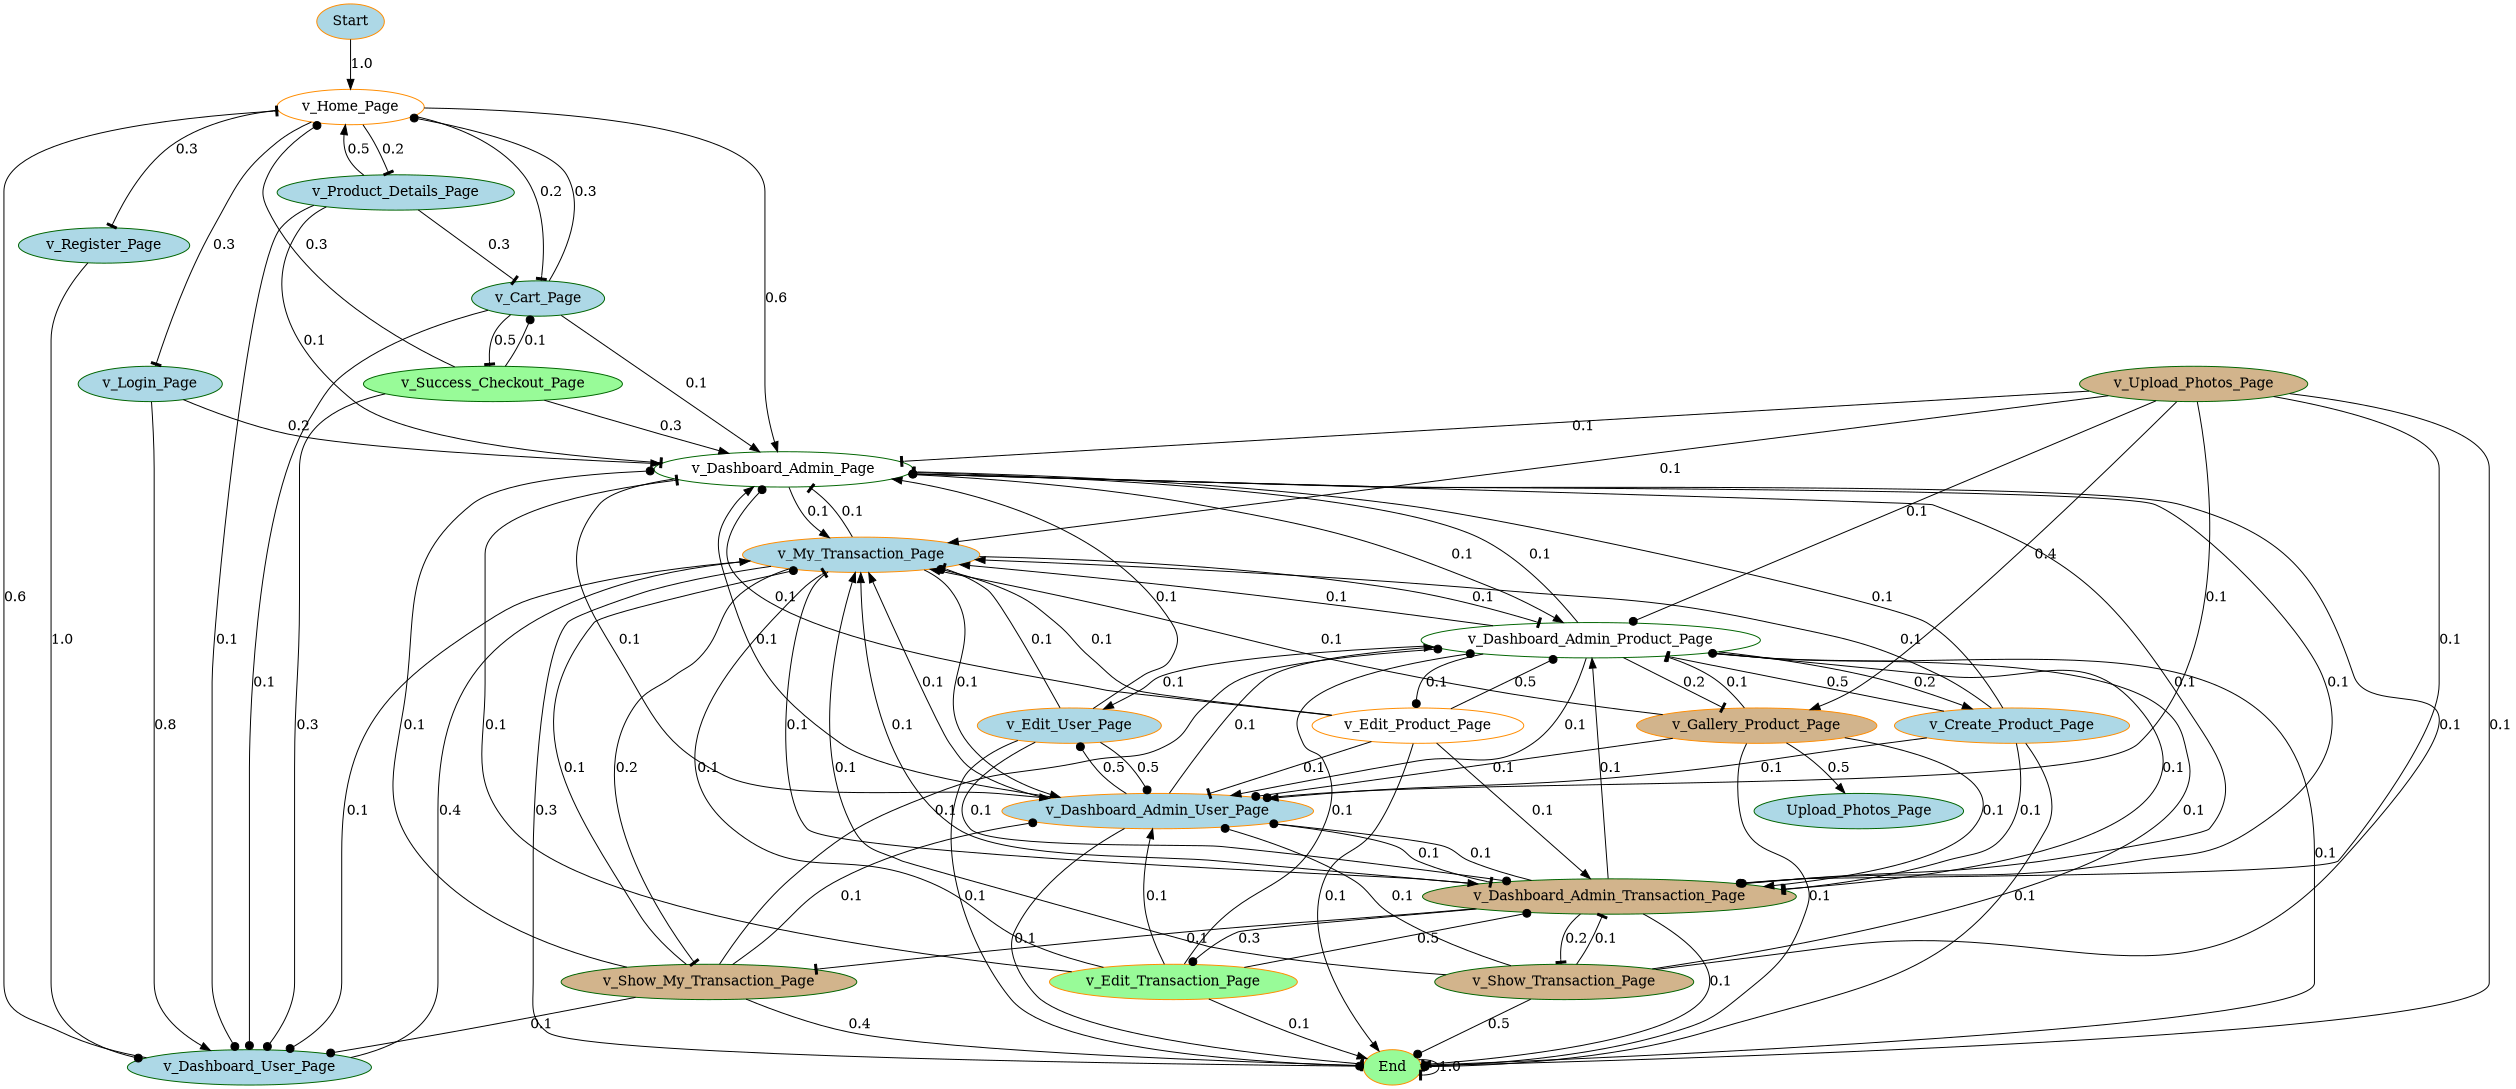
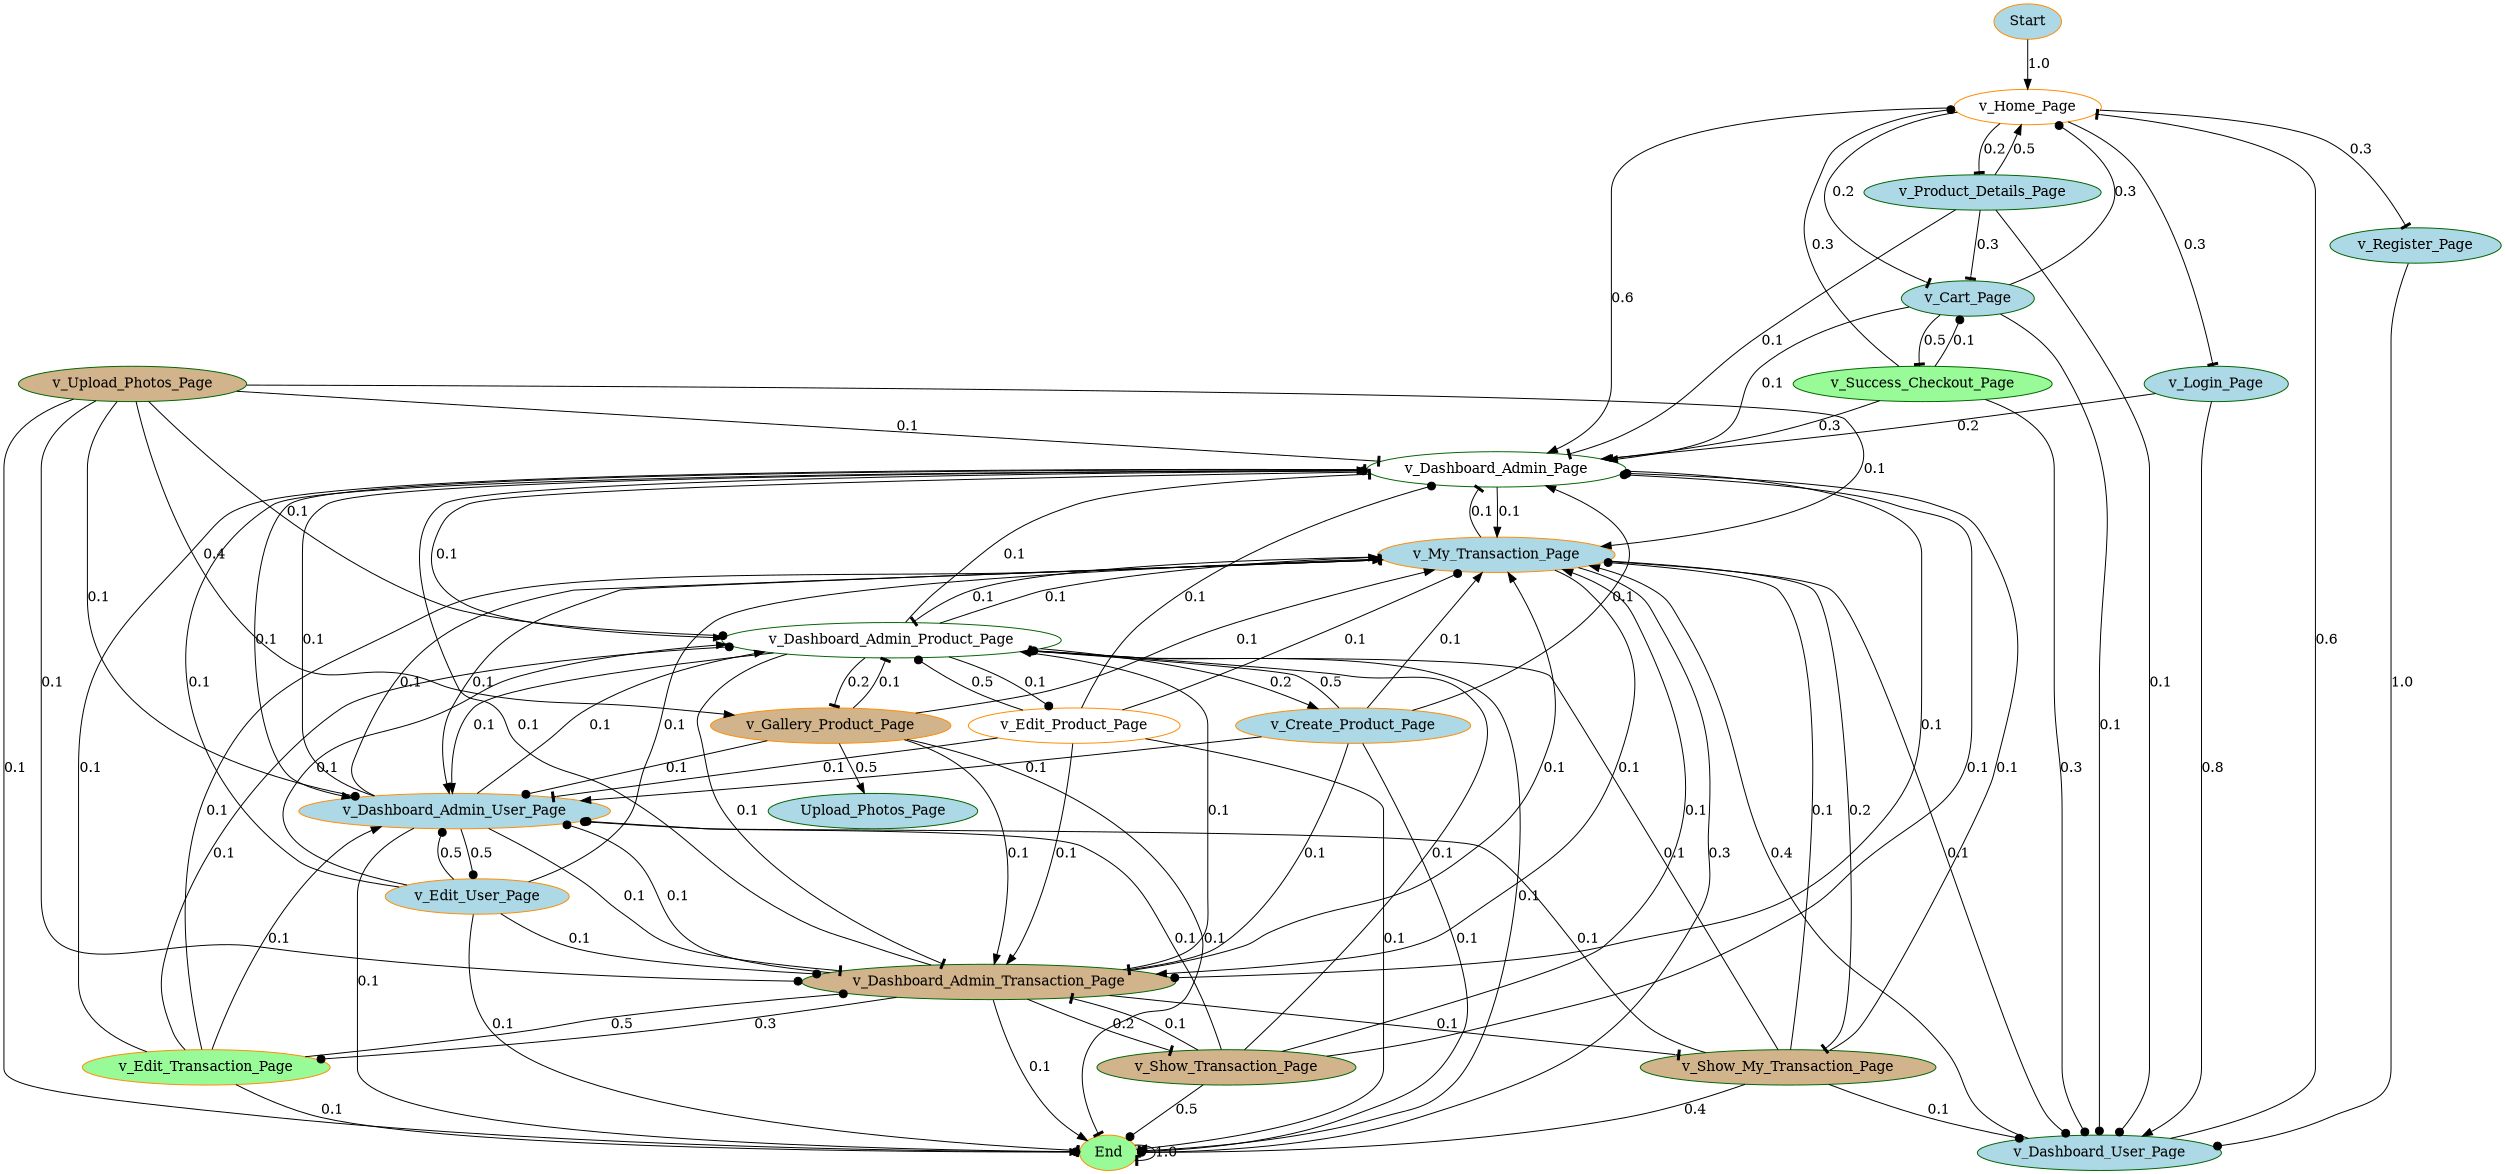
(1485, 519) -> (1581, 624)
(1266, 657) -> (411, 724)
